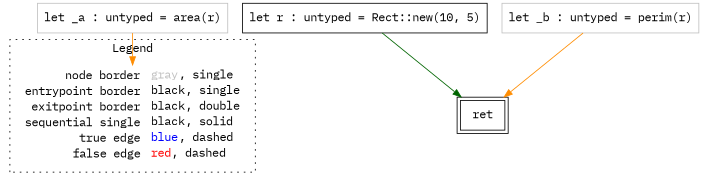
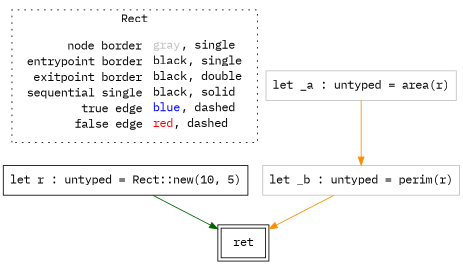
(133, 45) -> (361, 129)
(133, 49) -> (135, 19)
